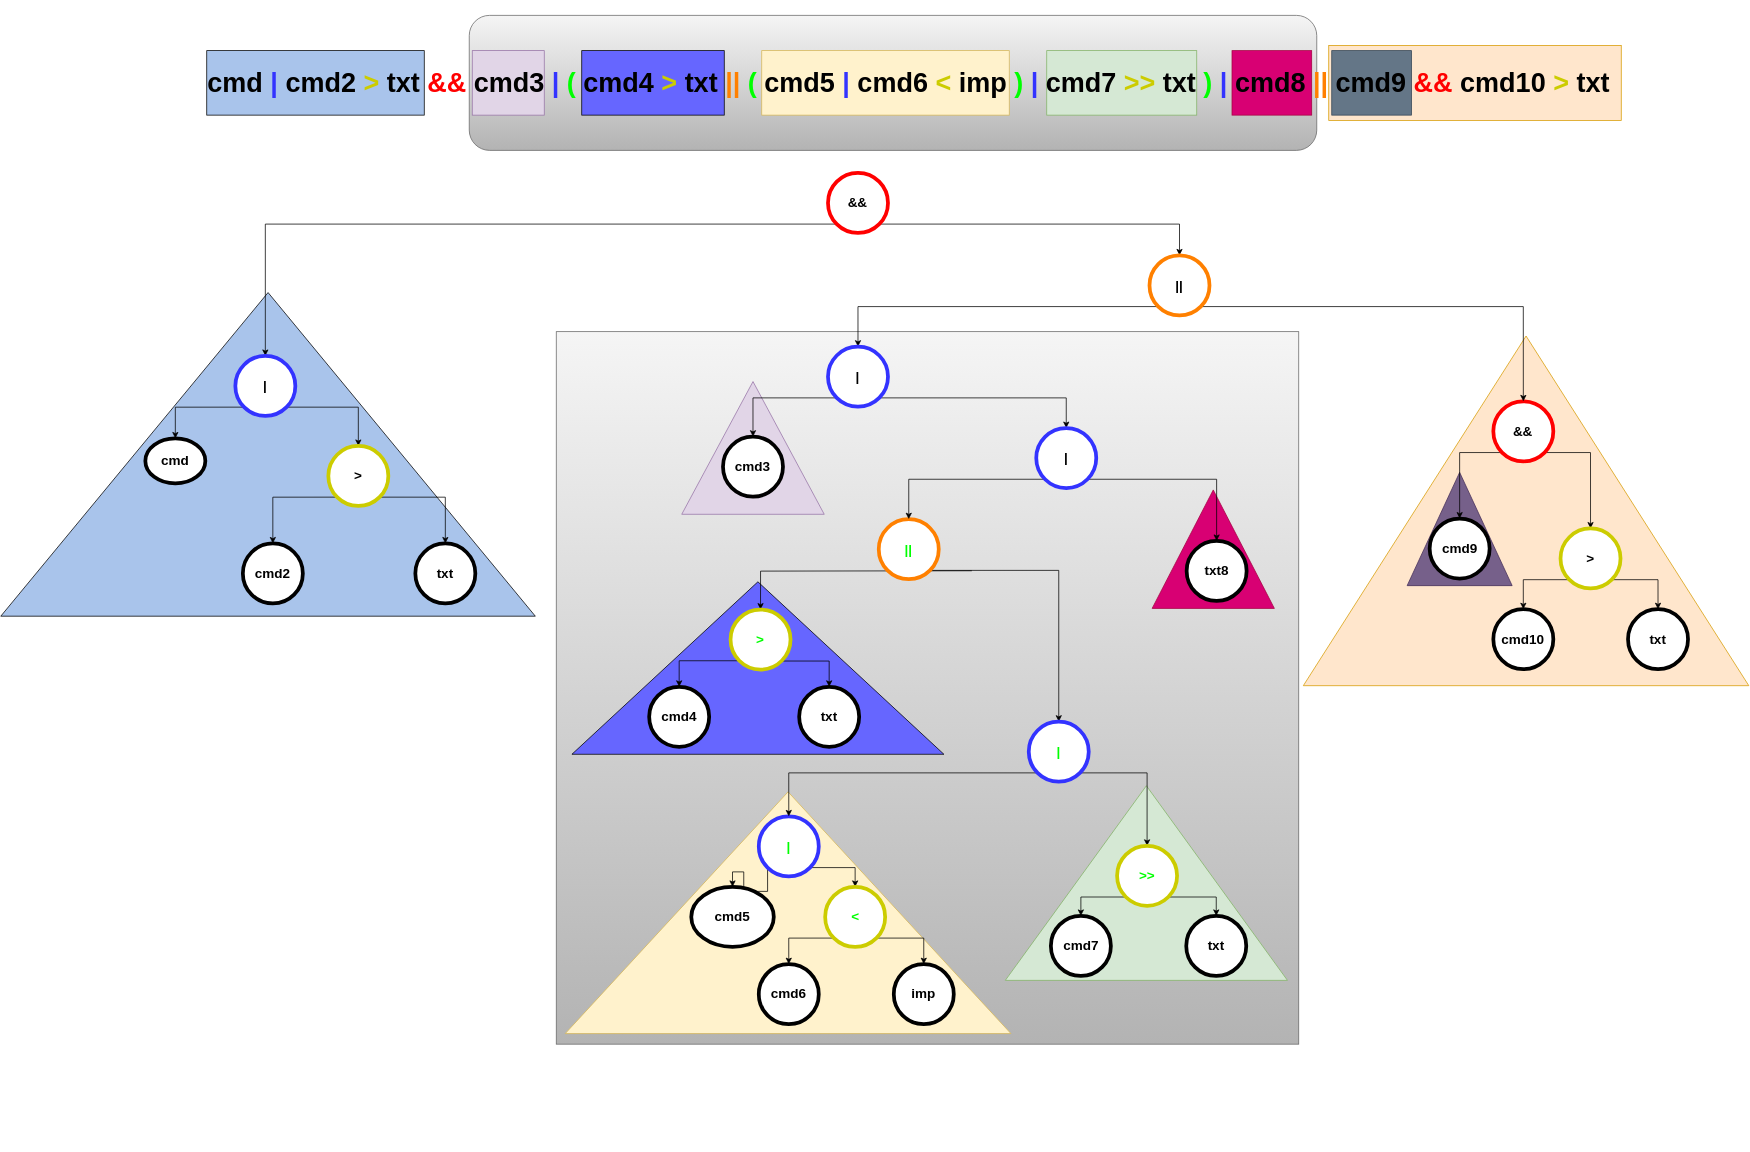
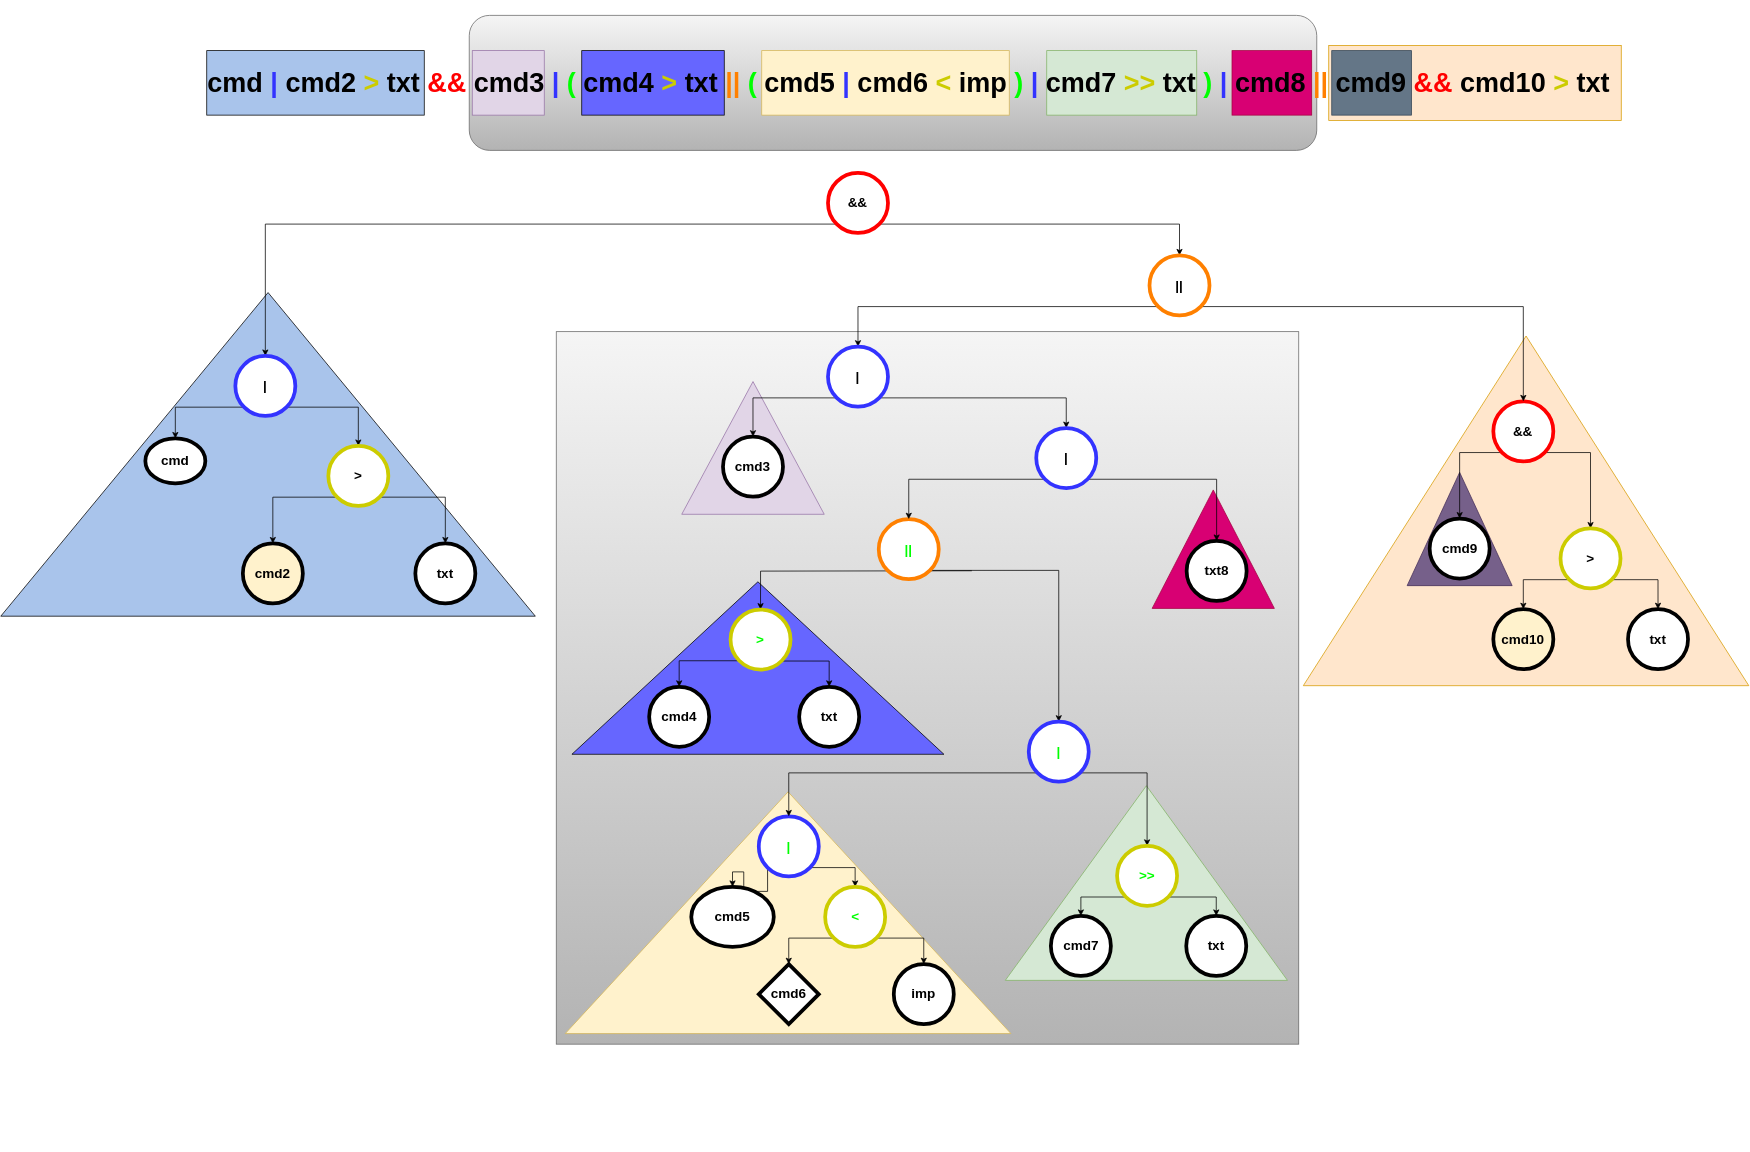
(273, 573) -> (273, 573)
(1523, 639) -> (1523, 639)
(789, 994) -> (789, 994)
